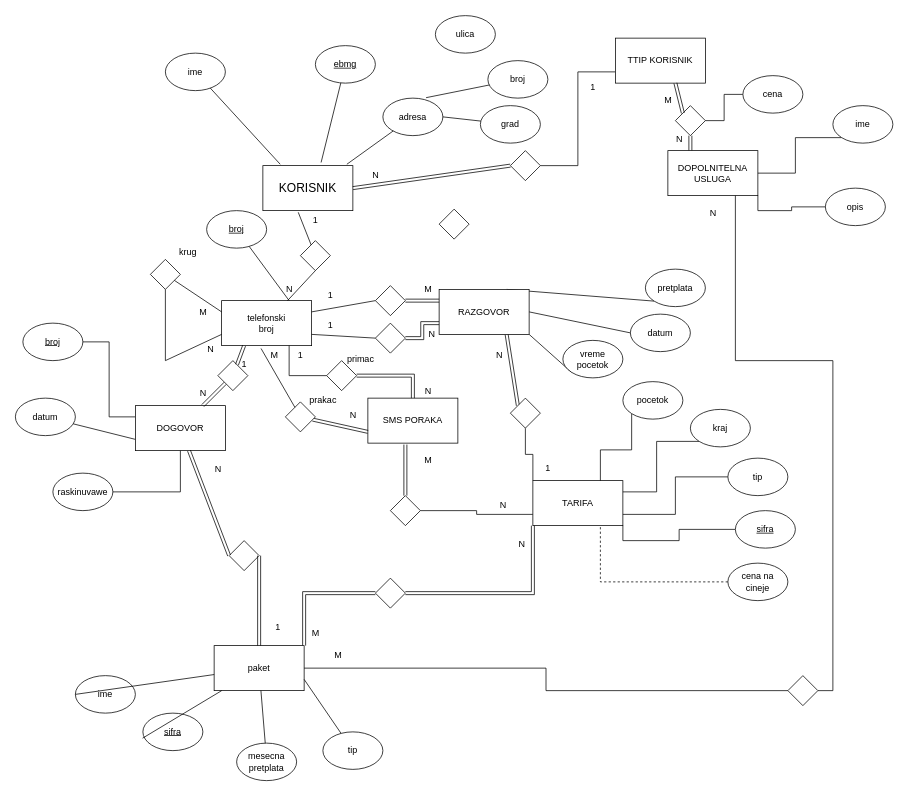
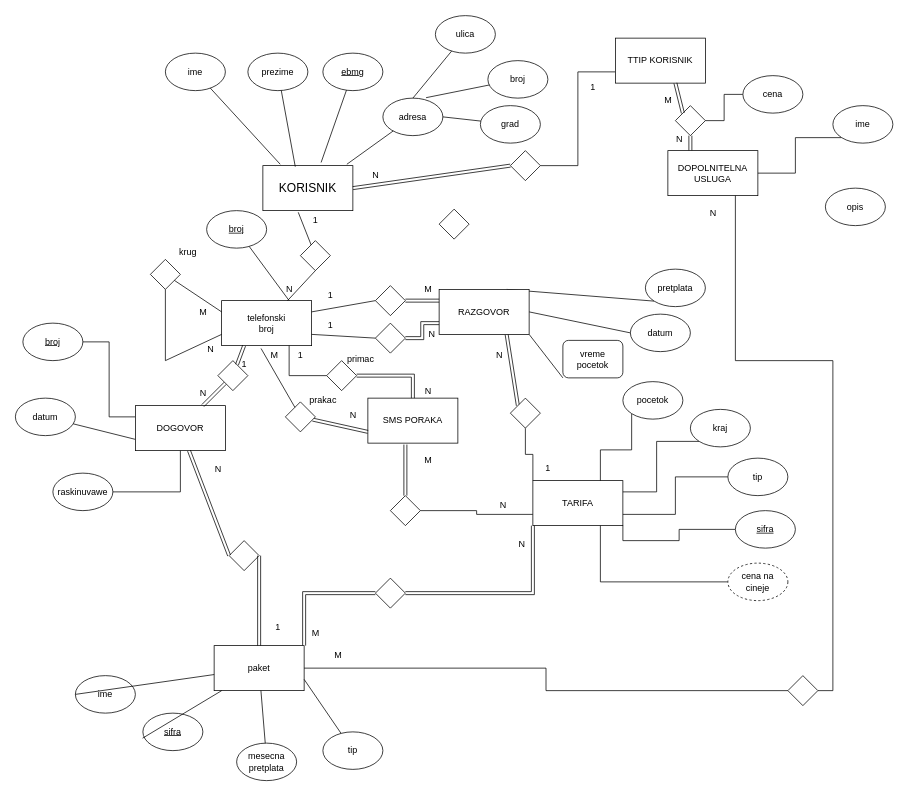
(345, 64) -> (353, 72)
none -> (278, 72)
none -> (432, 74)
none -> (288, 128)
(785, 210) -> none
(593, 359) -> (593, 359)
(637, 582) -> (637, 582)
(758, 582) -> (758, 582)
